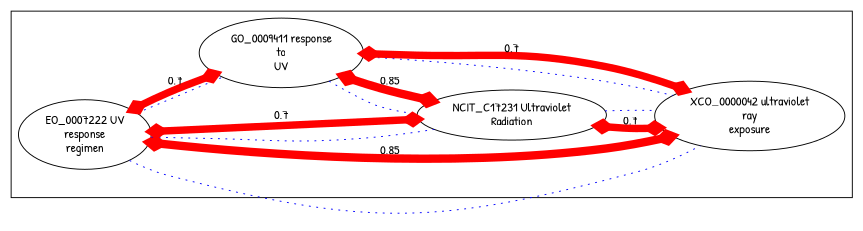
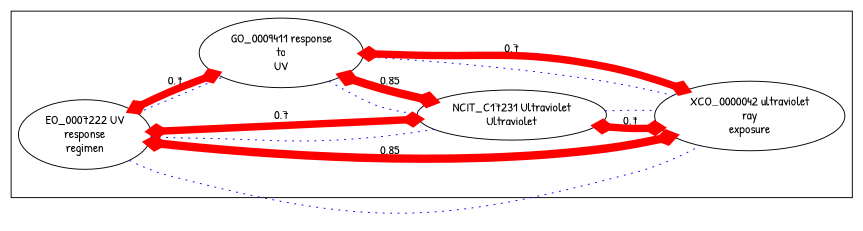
(512, 115) -> (512, 115)
